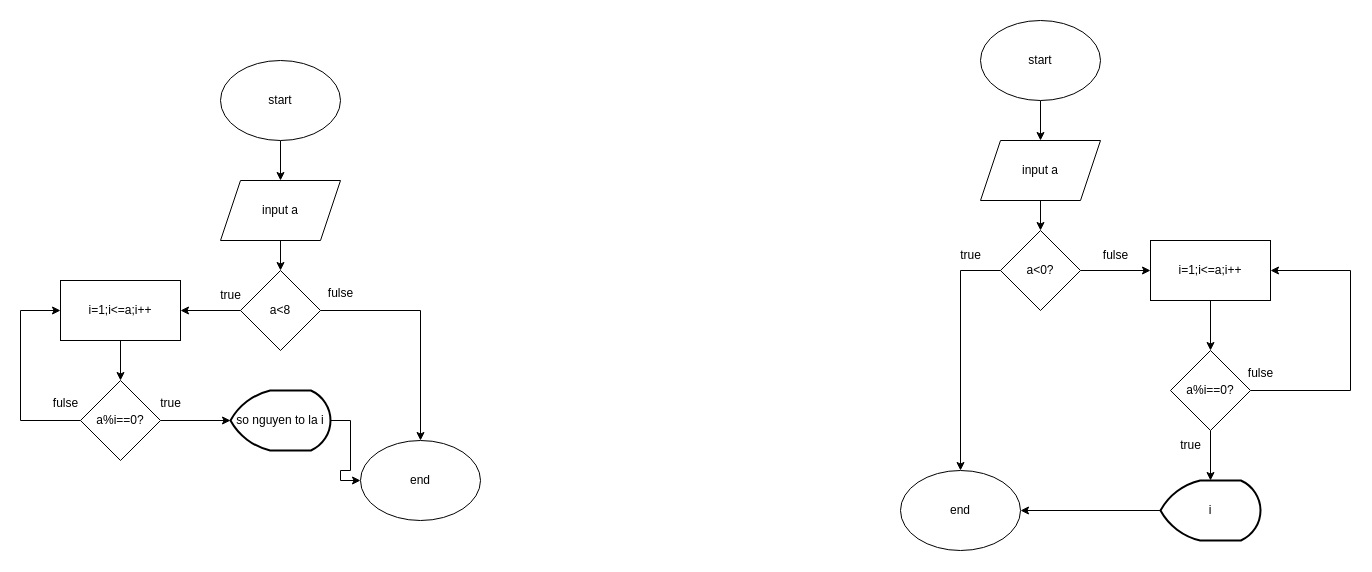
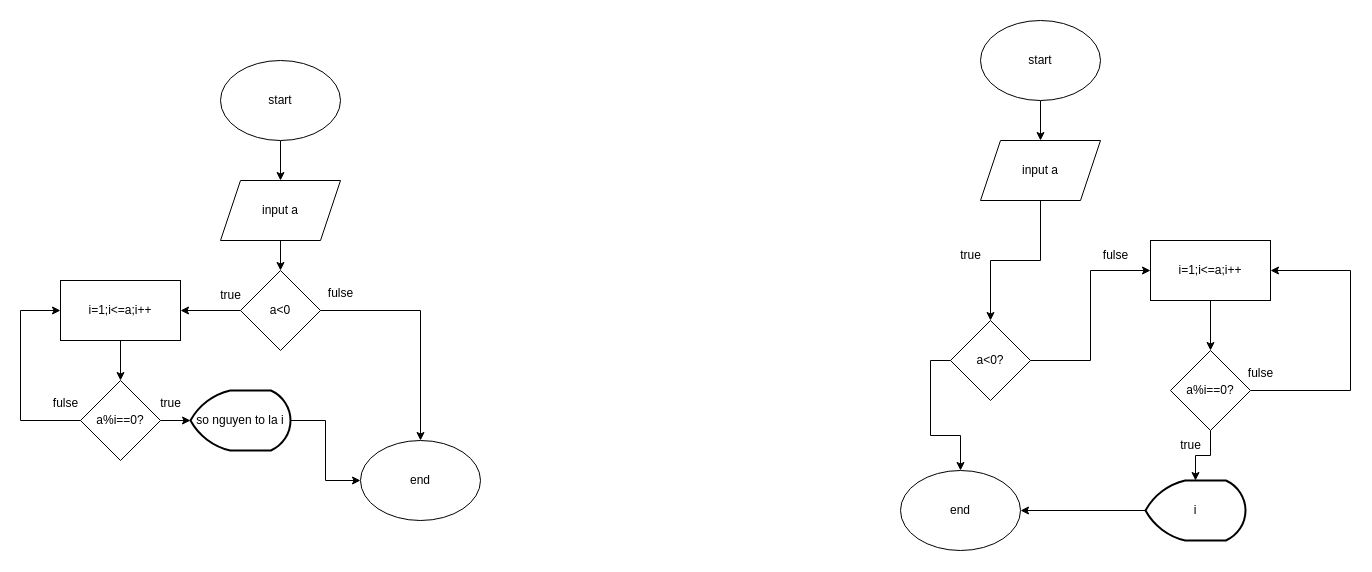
(1041, 271) -> (991, 361)
(281, 311) -> (281, 311)
(281, 421) -> (241, 421)
(1211, 511) -> (1196, 511)
